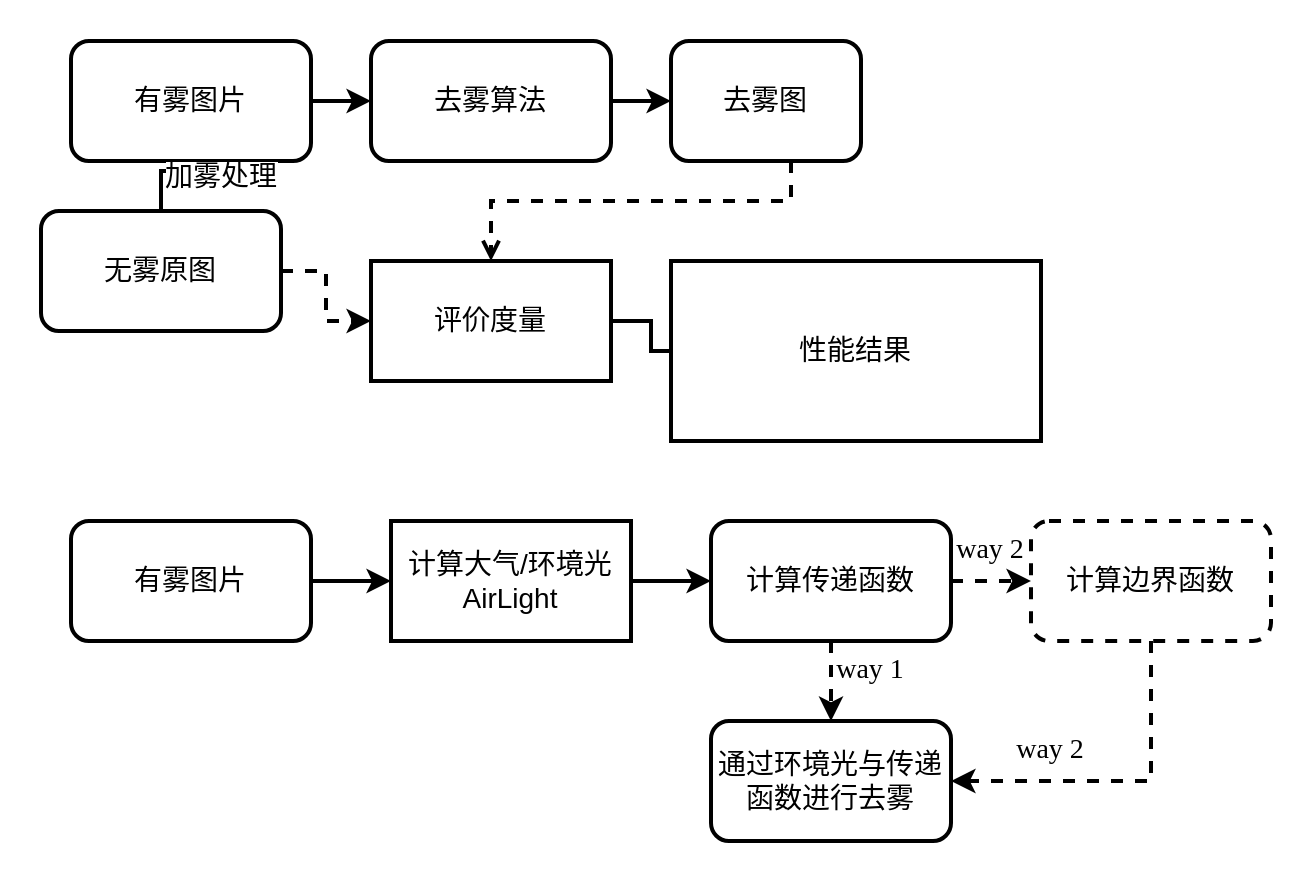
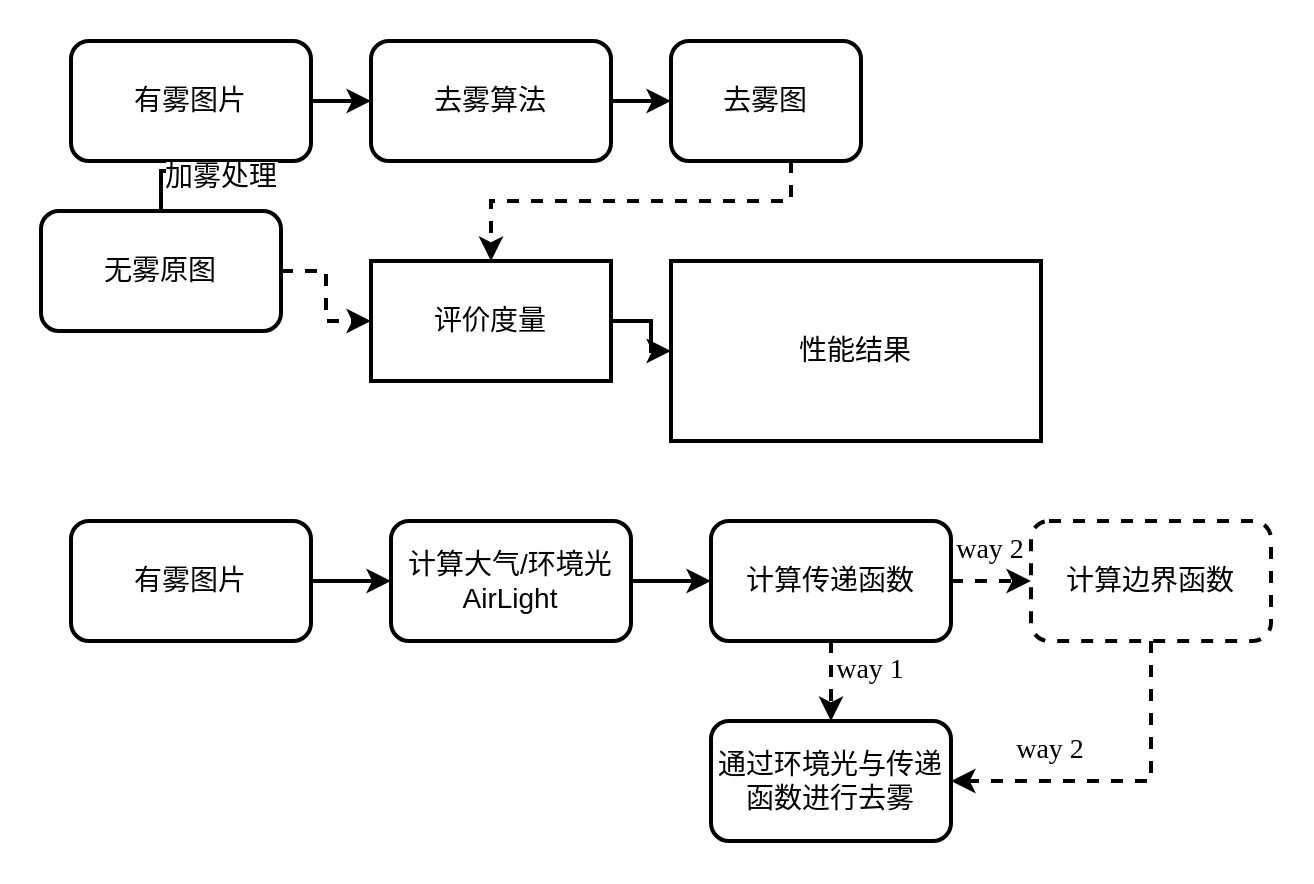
(491, 243) -> (491, 241)
(655, 351) -> (651, 347)
(511, 581) -> (511, 581)
